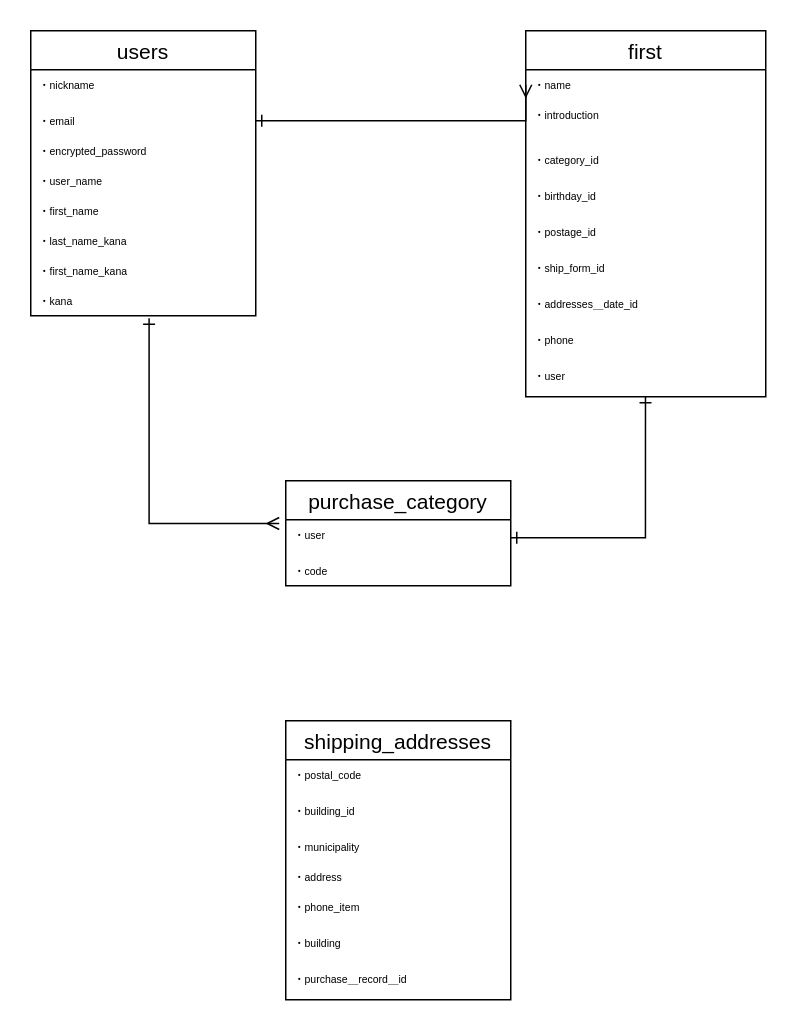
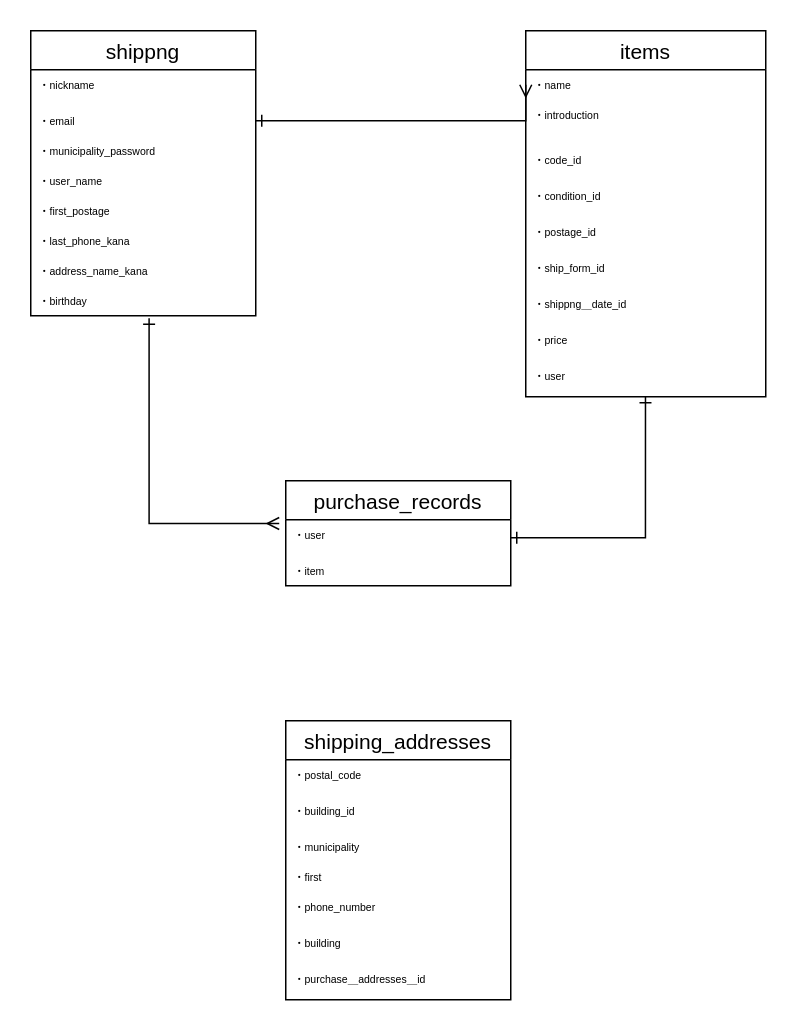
(143, 52) -> (143, 52)
(645, 52) -> (645, 52)
(97, 151) -> (101, 151)
(570, 160) -> (558, 160)
(569, 196) -> (570, 196)
(72, 211) -> (81, 211)
(84, 241) -> (87, 241)
(87, 271) -> (94, 271)
(56, 301) -> (66, 301)
(590, 304) -> (583, 304)
(554, 340) -> (553, 340)
(398, 502) -> (398, 502)
(311, 571) -> (310, 571)
(320, 877) -> (313, 877)
(327, 907) -> (335, 907)
(355, 979) -> (364, 979)
